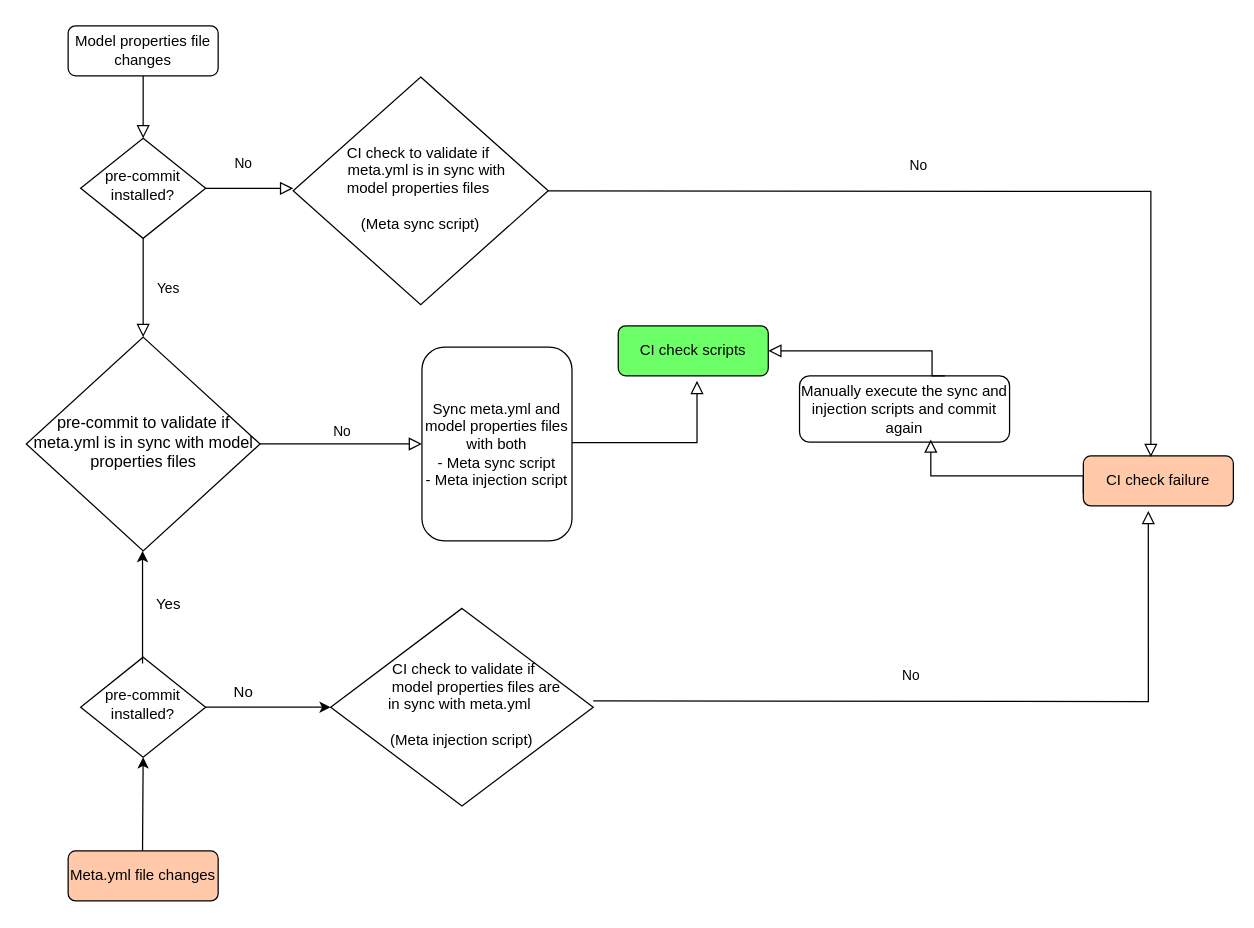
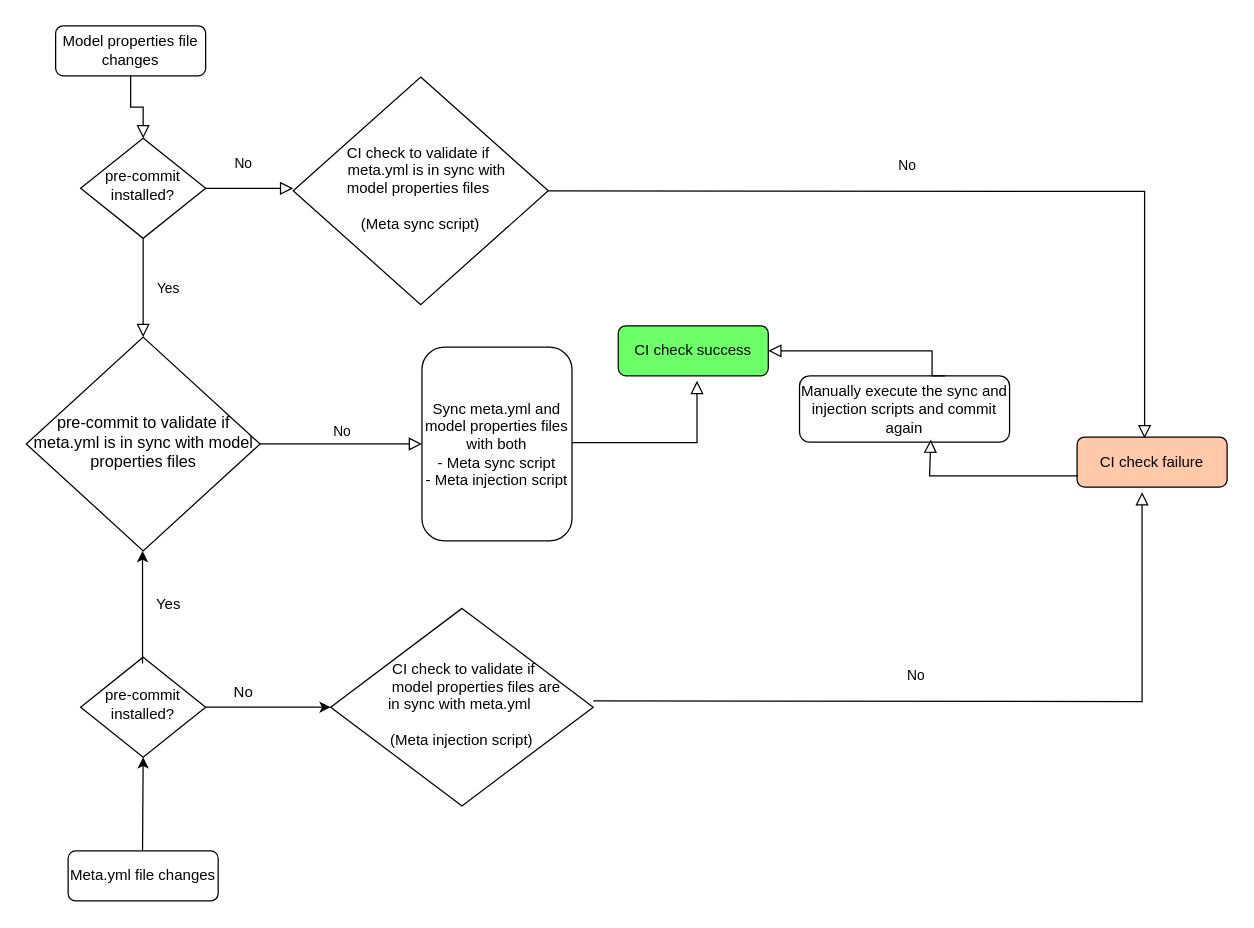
(143, 51) -> (131, 51)
(693, 351) -> (693, 351)
(1158, 481) -> (1152, 462)
(143, 876) -> (143, 876)
